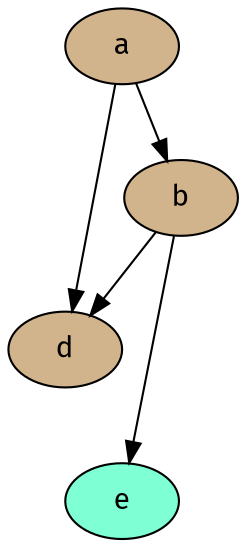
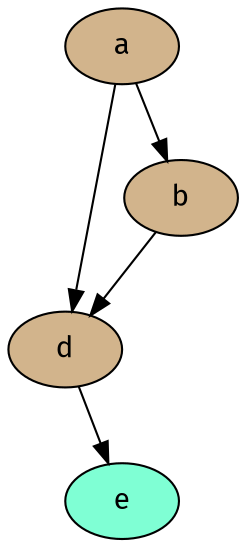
(154, 339) -> (90, 415)
